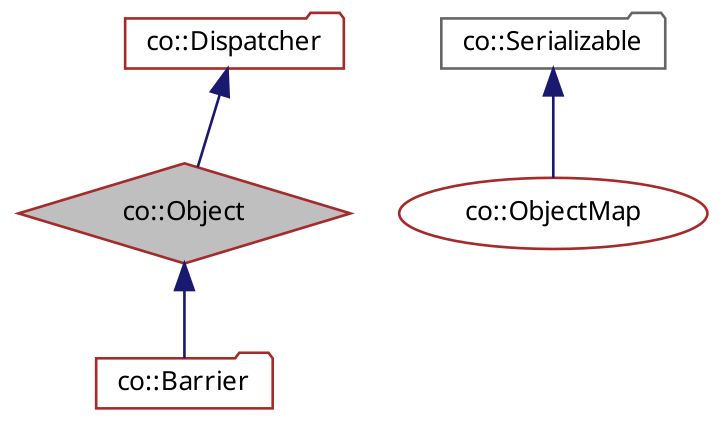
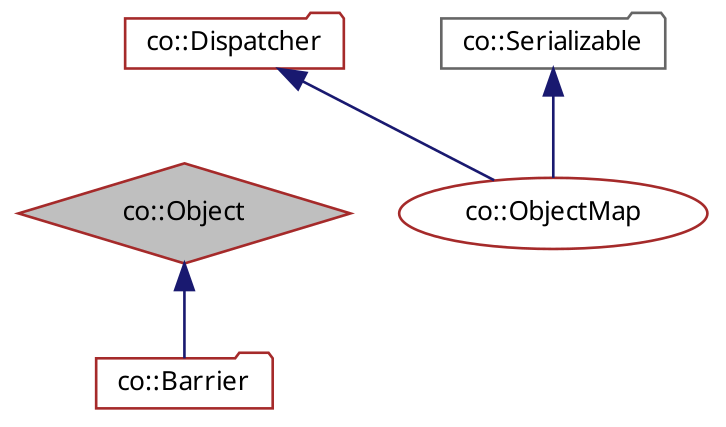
(209, 131) -> (398, 131)
